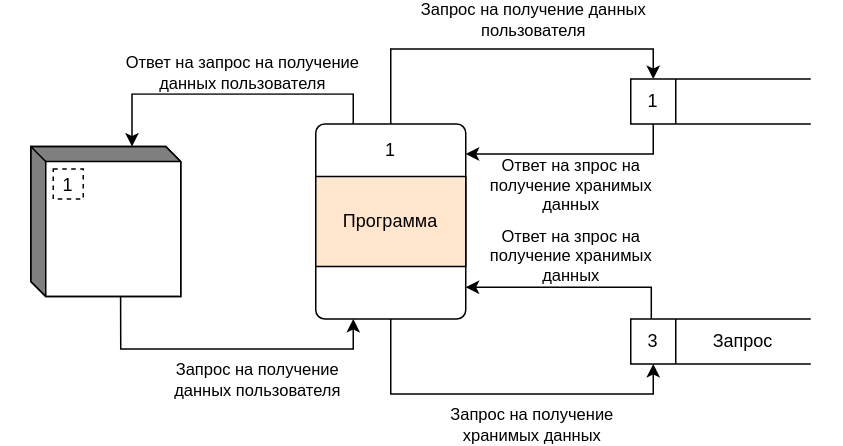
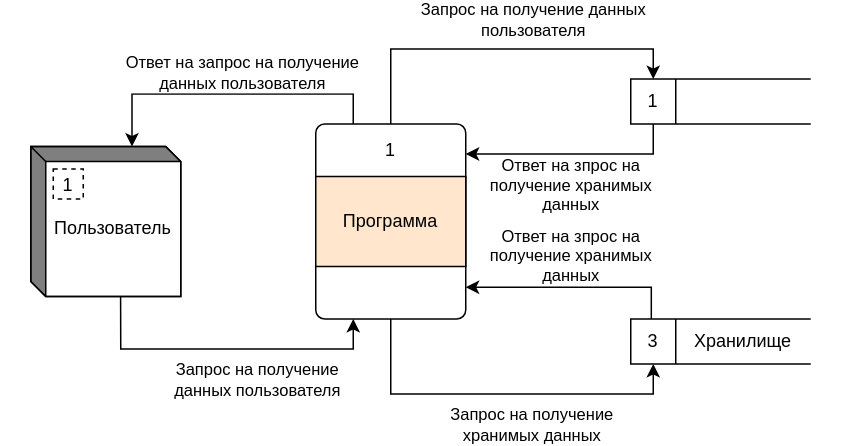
none -> (113, 229)
(743, 341) -> (743, 341)
